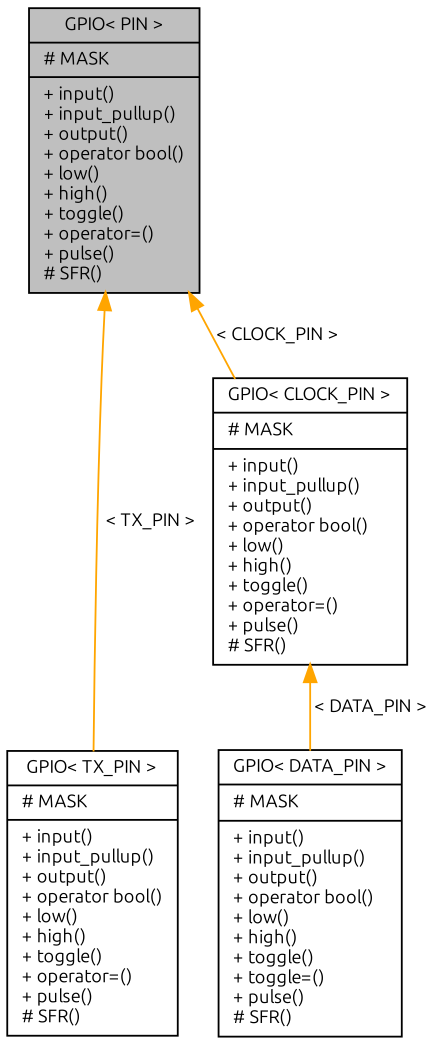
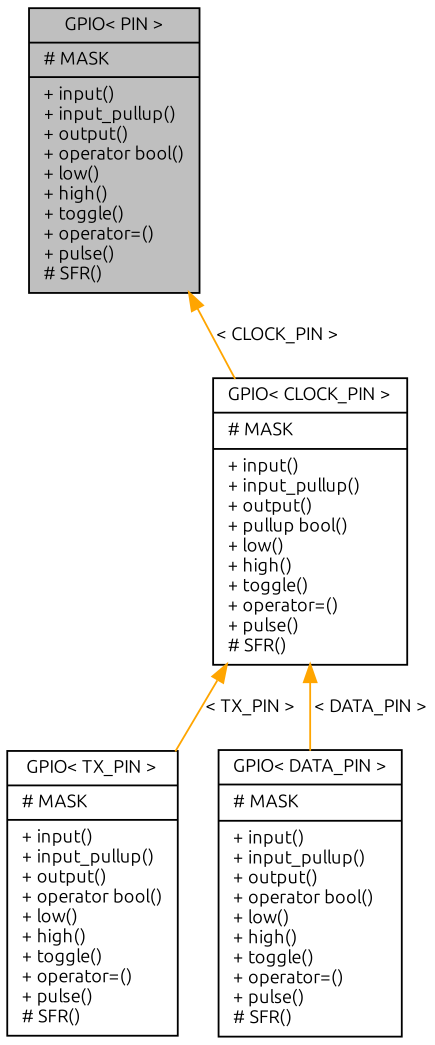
(298, 526) -> (288, 526)
(97, 531) -> (196, 716)
(279, 978) -> (288, 978)
